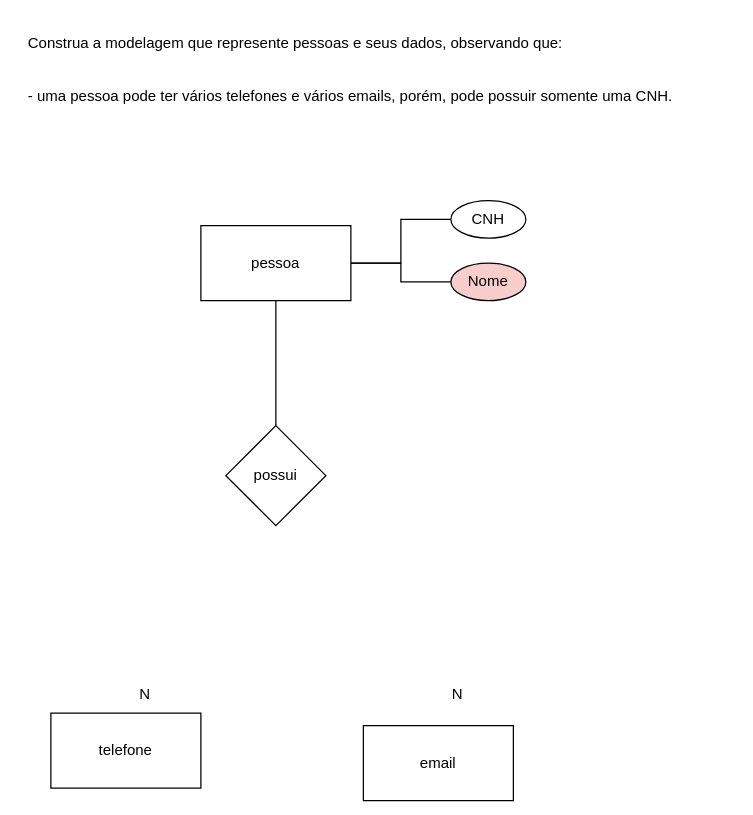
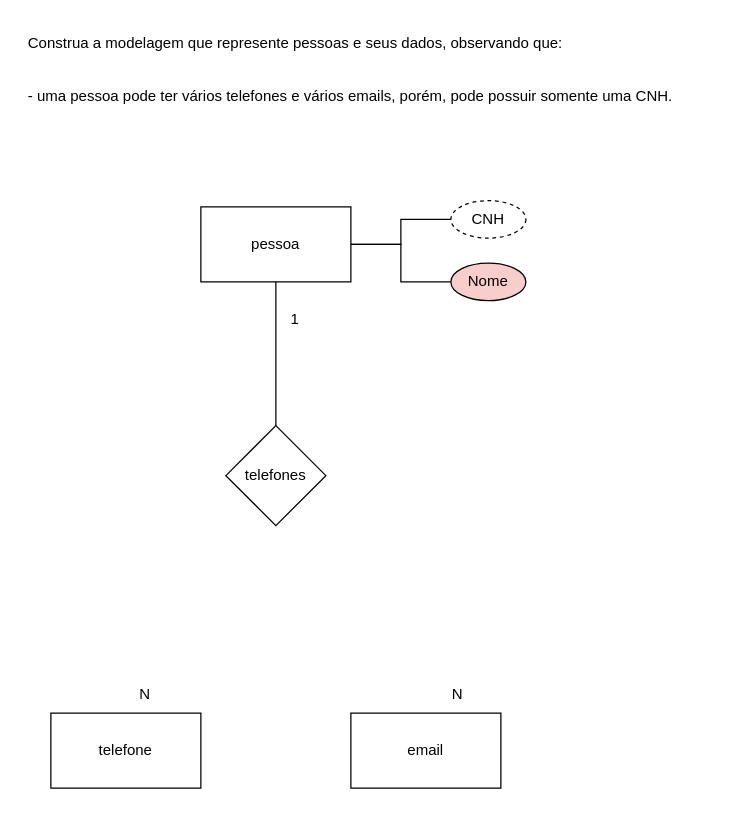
(488, 219) -> (488, 219)
(276, 263) -> (276, 244)
none -> (294, 319)
(276, 476) -> (276, 476)
(438, 763) -> (426, 751)
